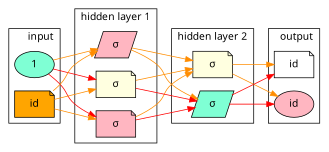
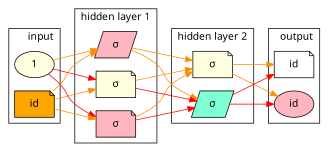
(34, 65) -> (34, 65)
